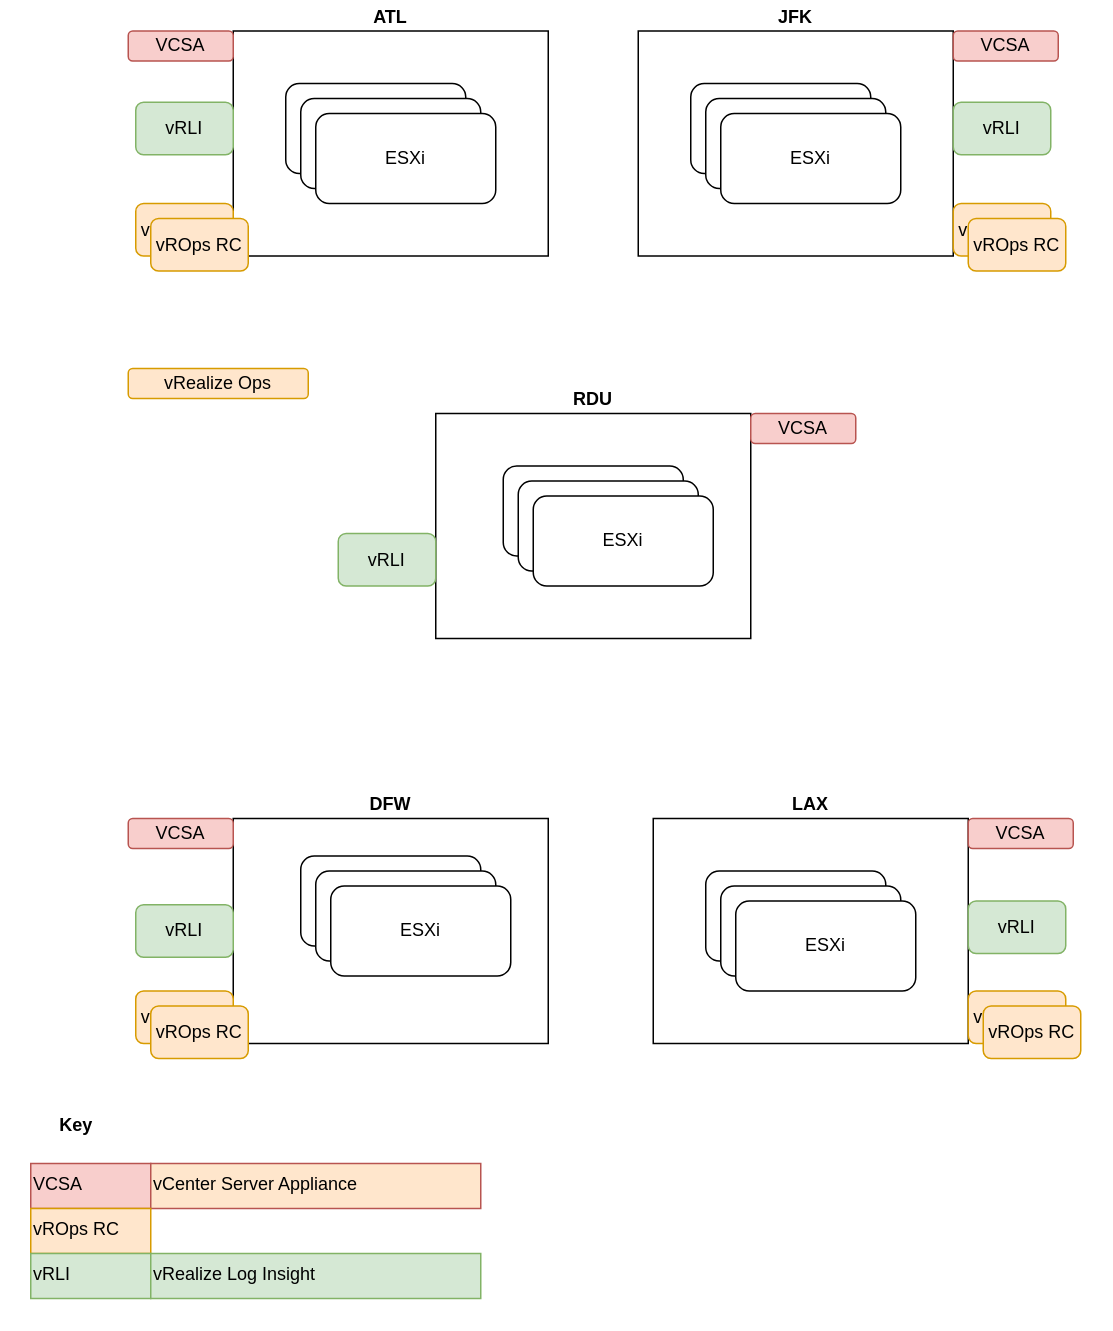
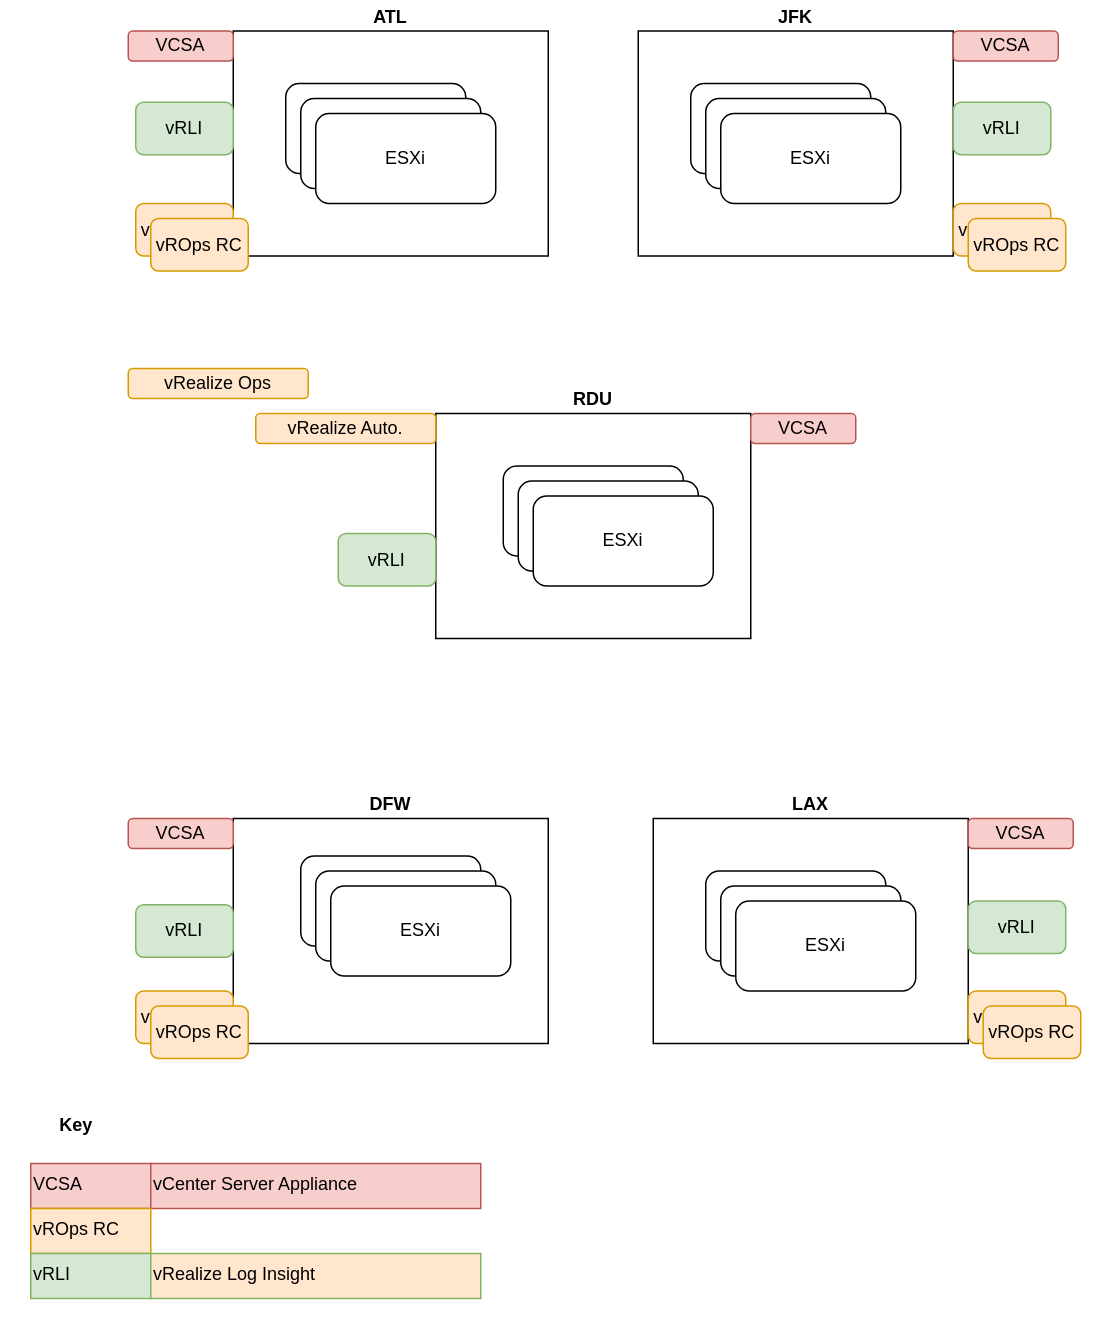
none -> (346, 428)
(316, 1186) -> (316, 1186)
(316, 1276) -> (316, 1276)
